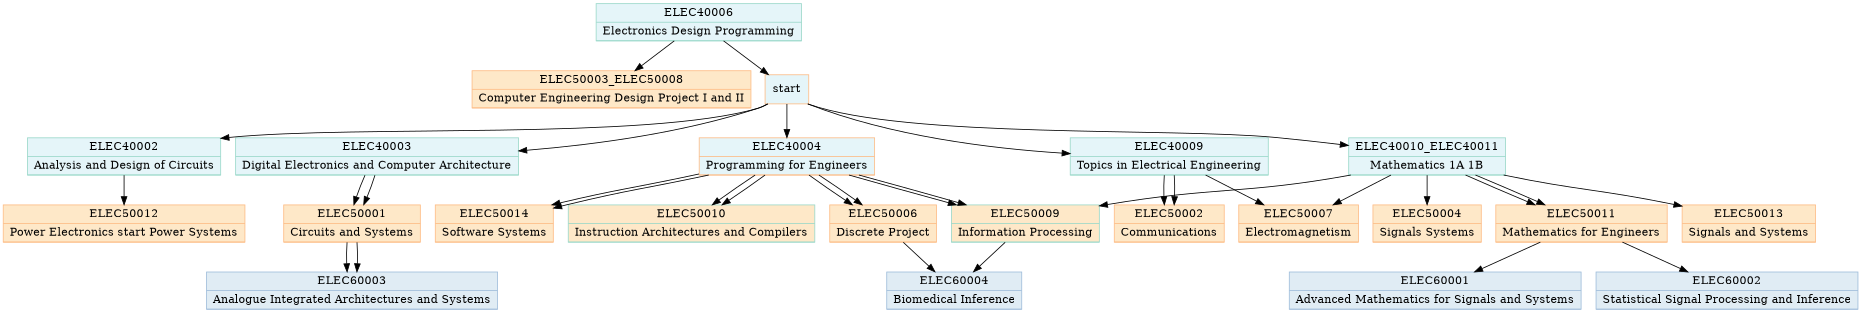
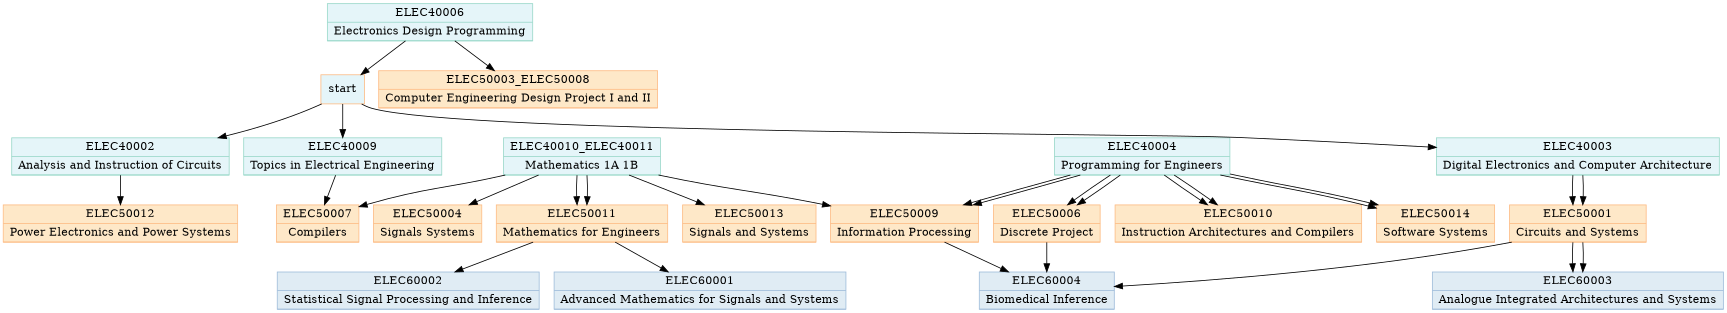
(787, 117) -> none
(1073, 131) -> none
(787, 156) -> (1142, 156)
(124, 165) -> (120, 165)
(692, 224) -> (1238, 224)
(1025, 224) -> (905, 224)
(1169, 224) -> none
(124, 232) -> (120, 232)
(1299, 232) -> (318, 232)
none -> (1318, 270)
